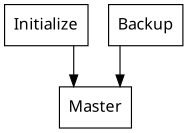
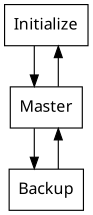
none -> (58, 72)
none -> (34, 143)
